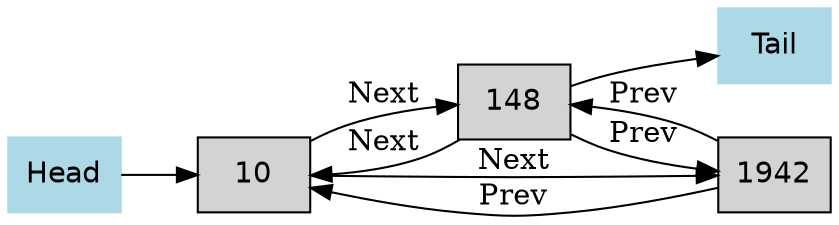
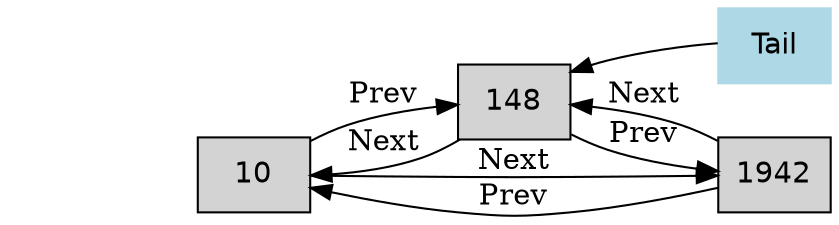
(633, 69) -> (654, 51)
(384, 95) -> (384, 95)
(644, 95) -> (644, 95)
(65, 175) -> none
